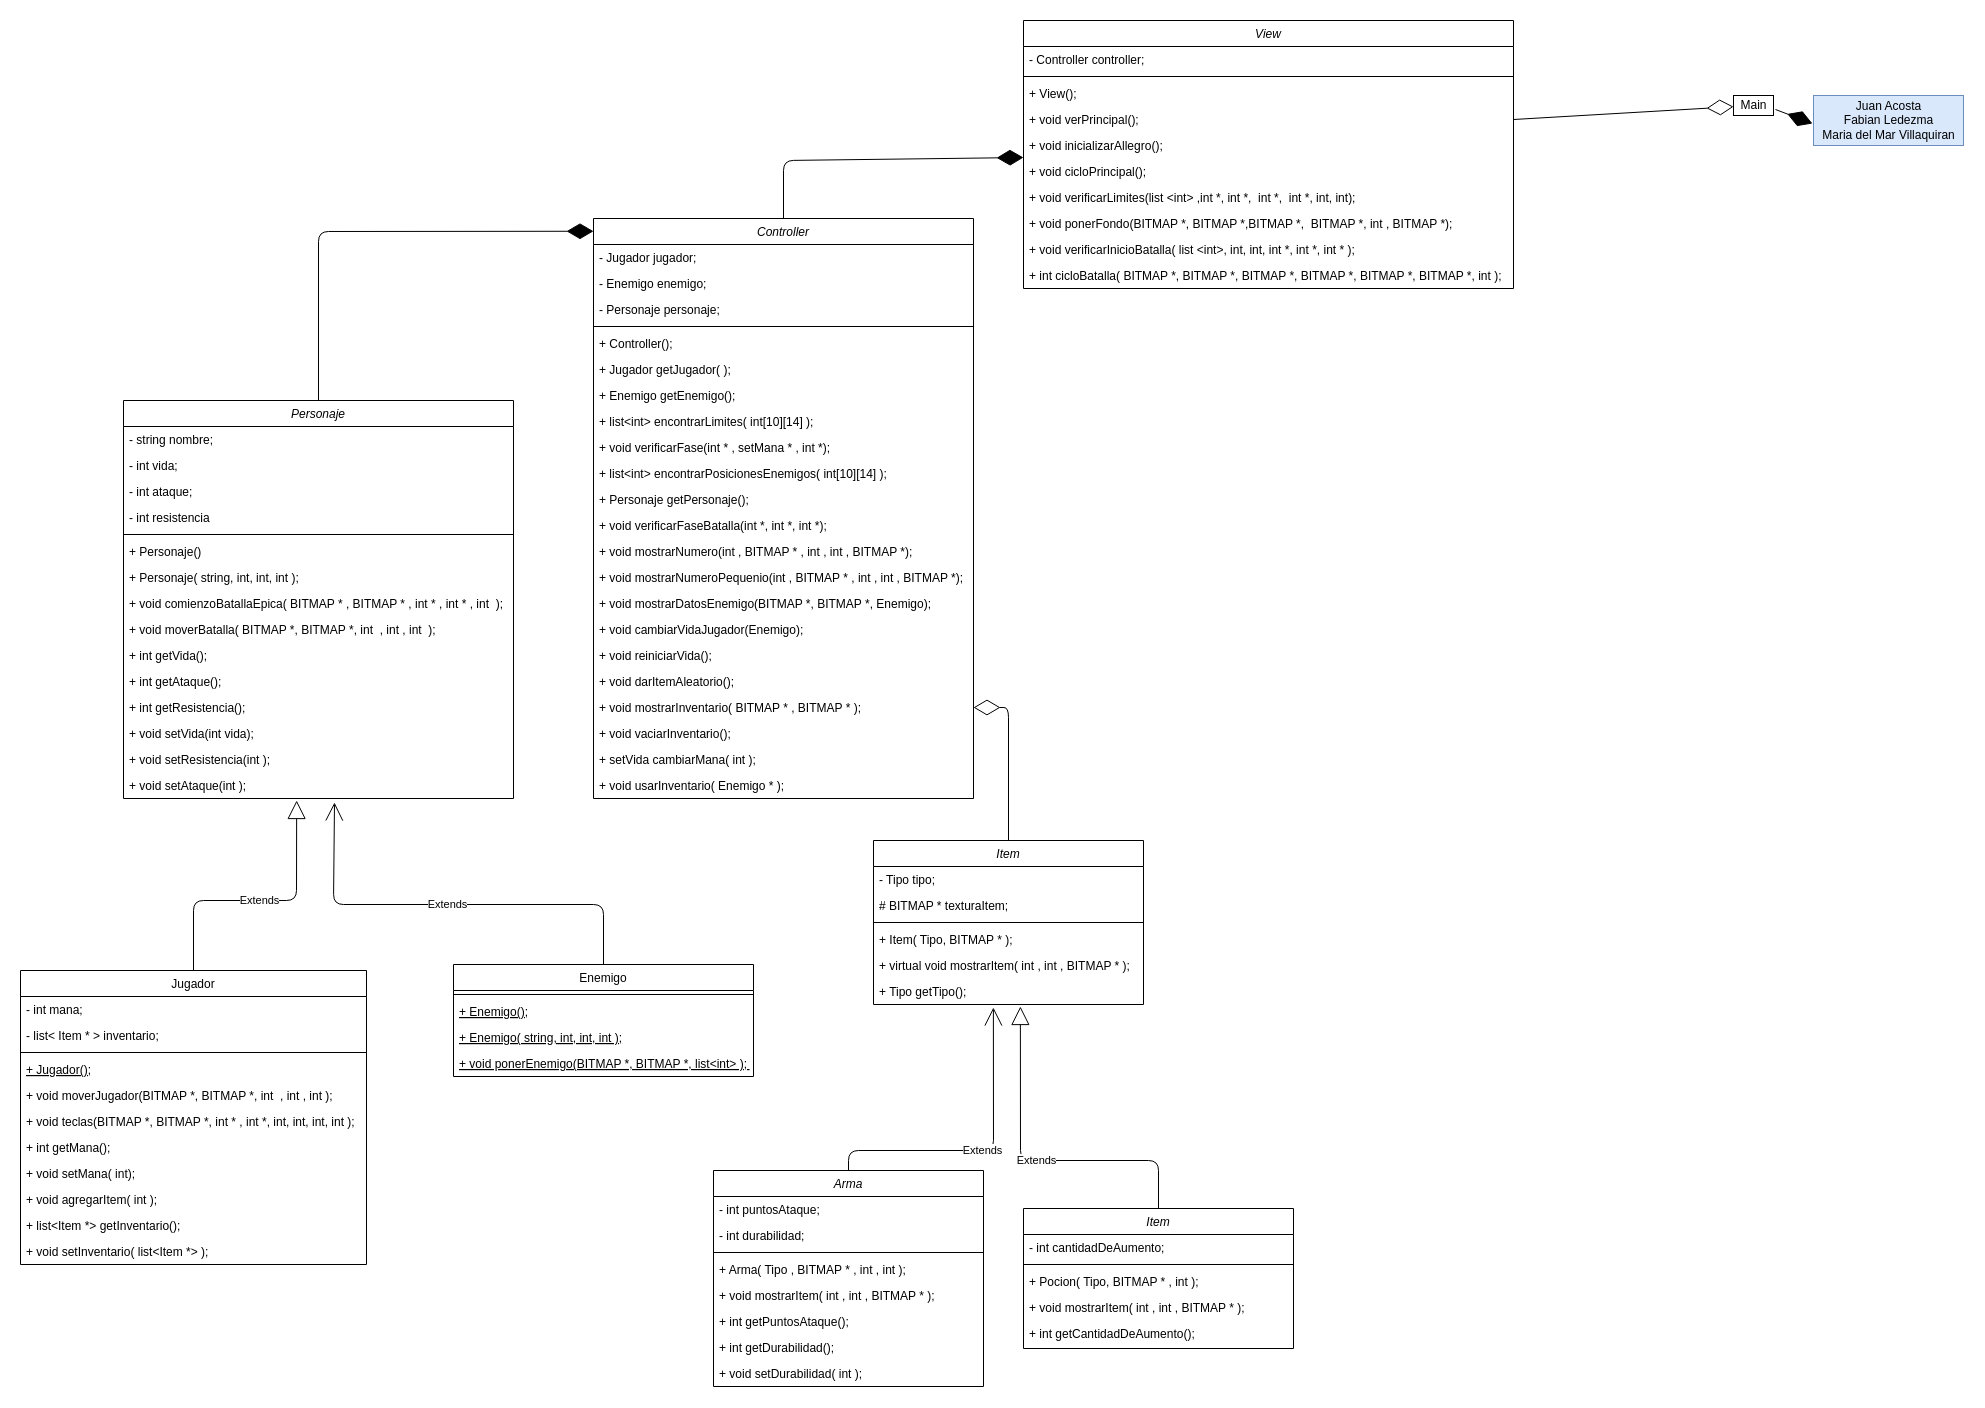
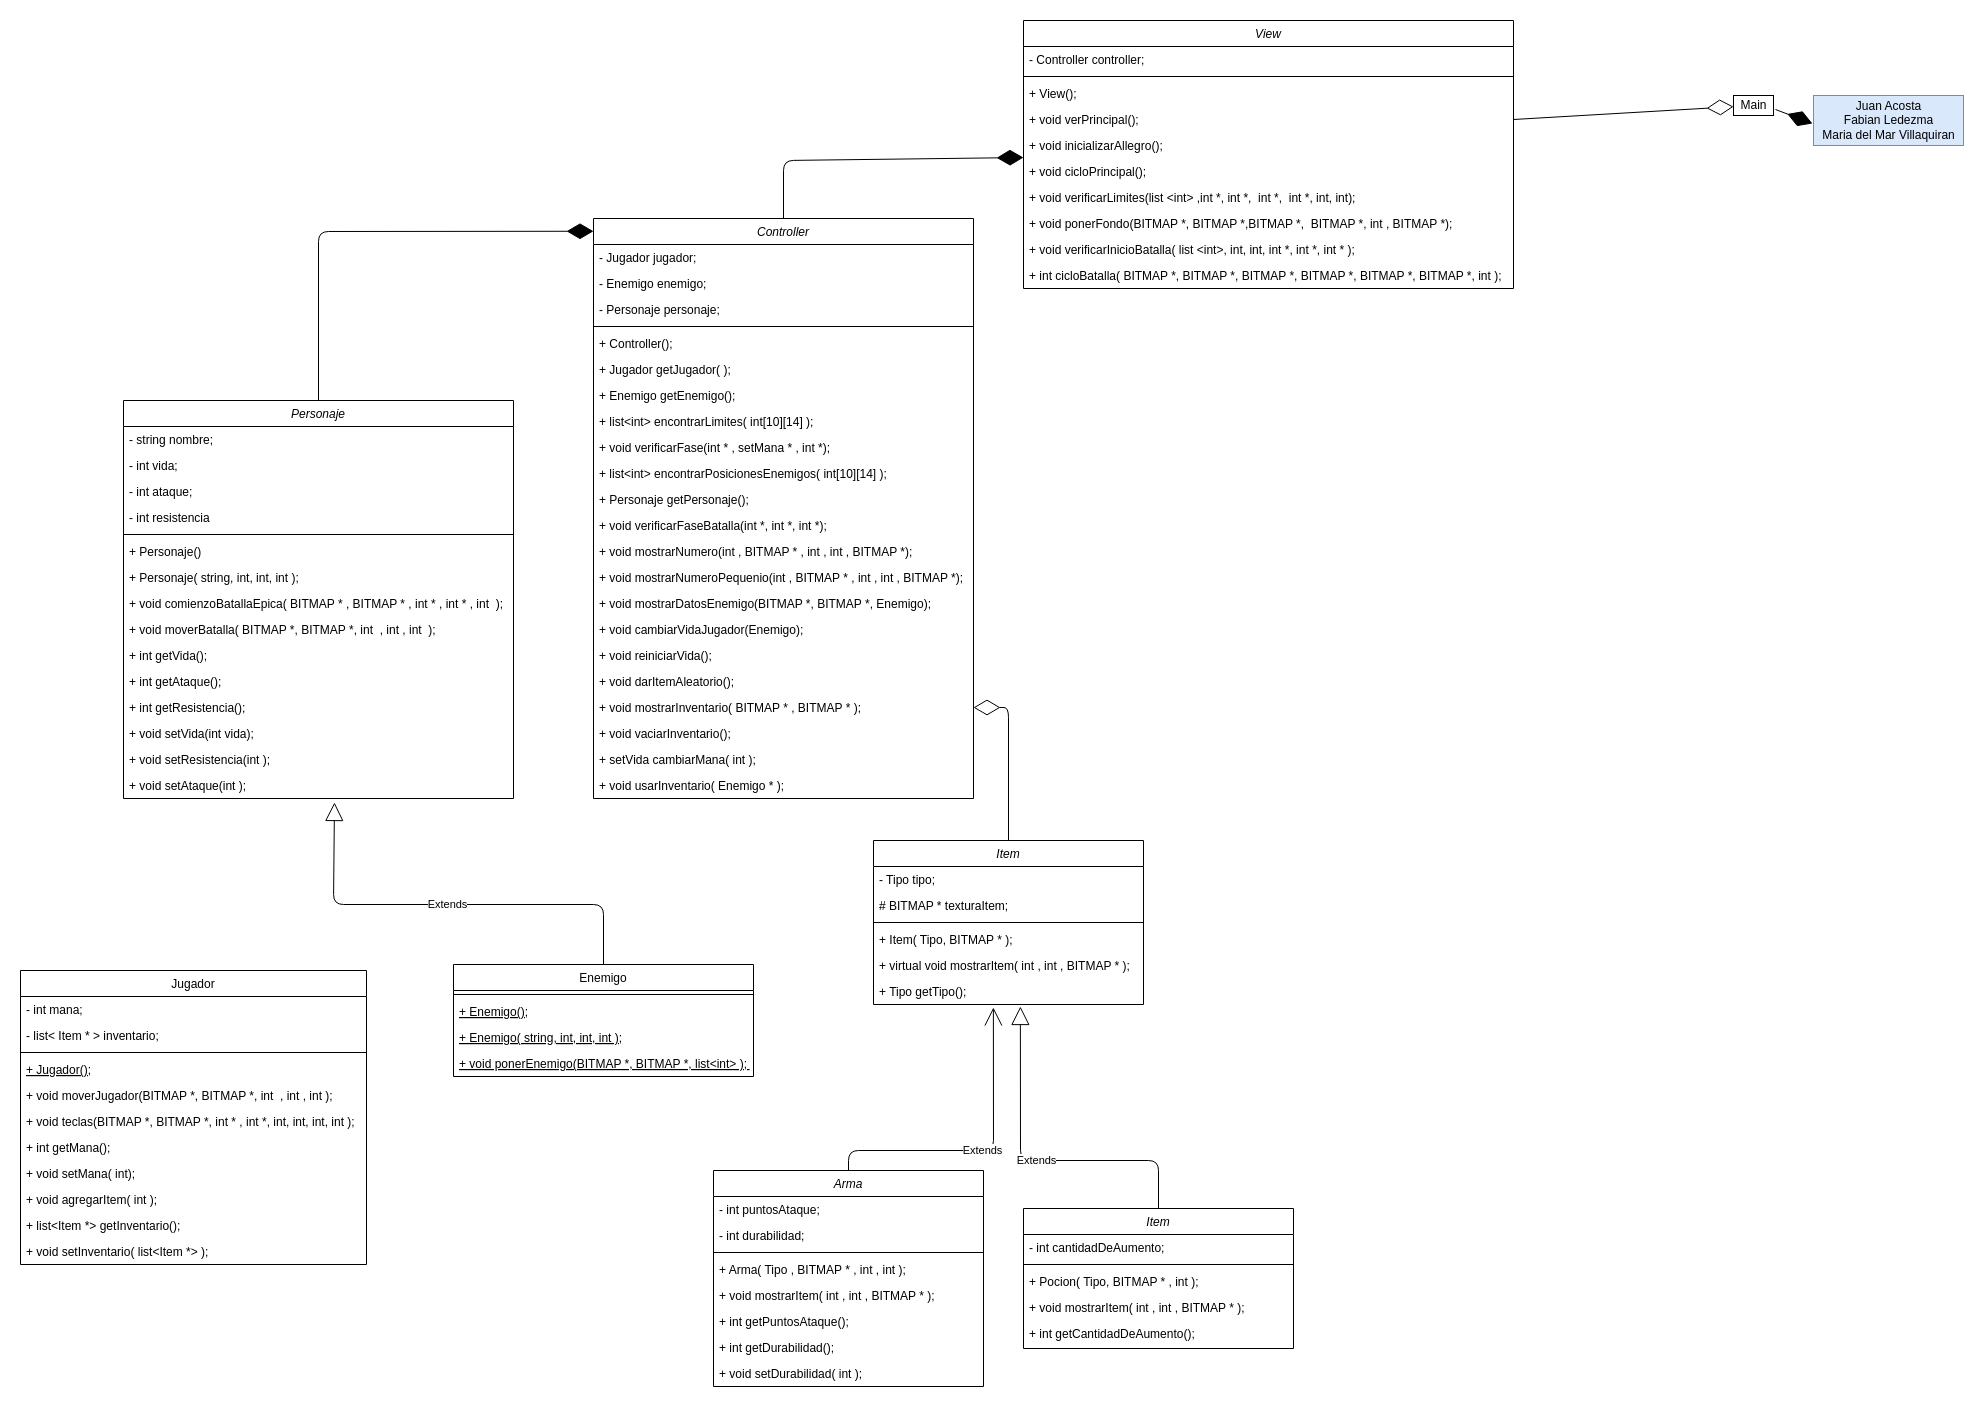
(334, 814) -> (334, 822)
(251, 901) -> none
